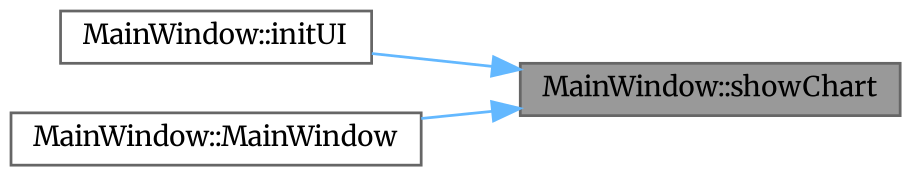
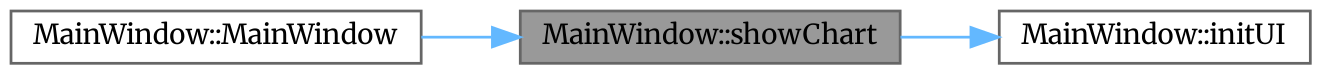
(432, 60) -> (936, 37)
